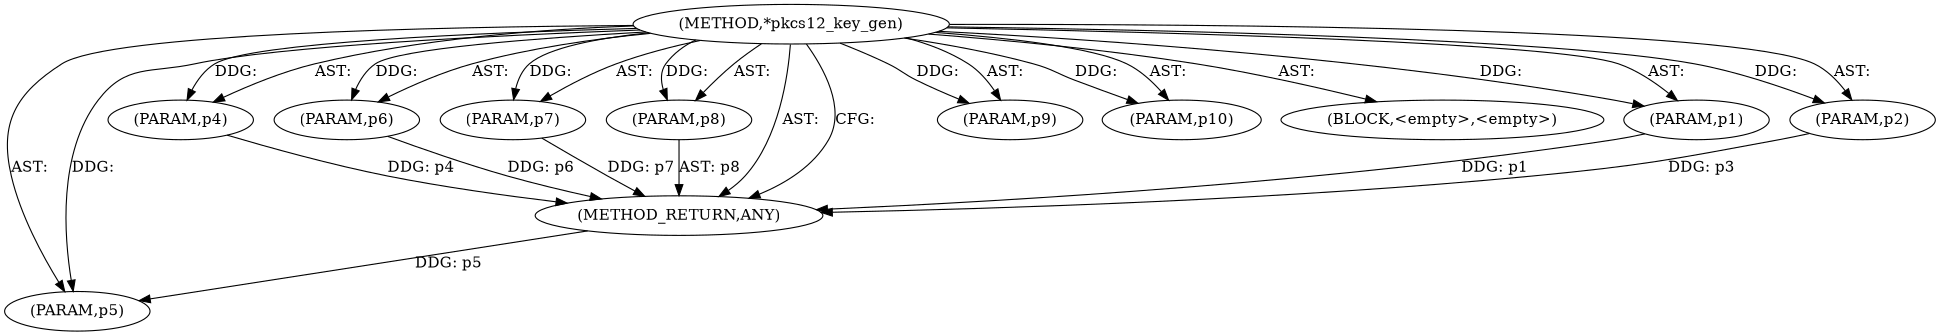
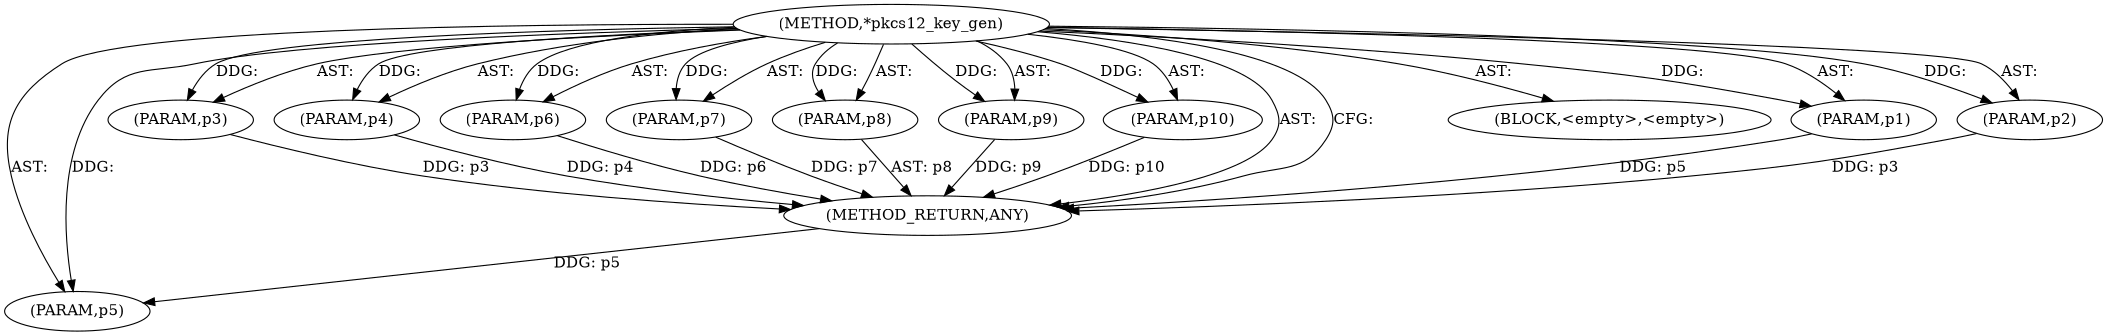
none -> (181, 120)
none -> (973, 163)
none -> (1070, 167)
(1495, 168) -> (1653, 168)
